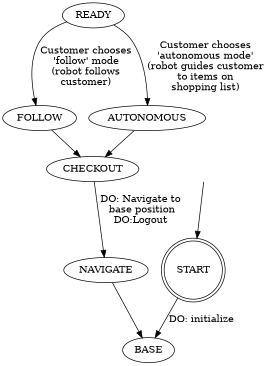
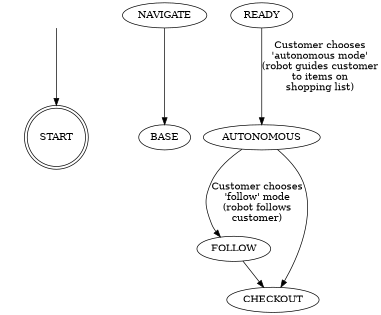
(35, 53) -> (210, 185)
(99, 216) -> none
(168, 315) -> none
